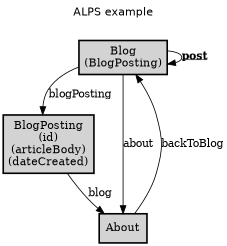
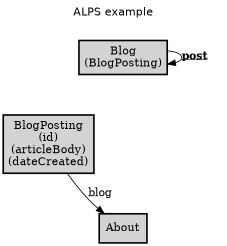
(55, 82) -> none
(123, 140) -> none
(161, 148) -> none
